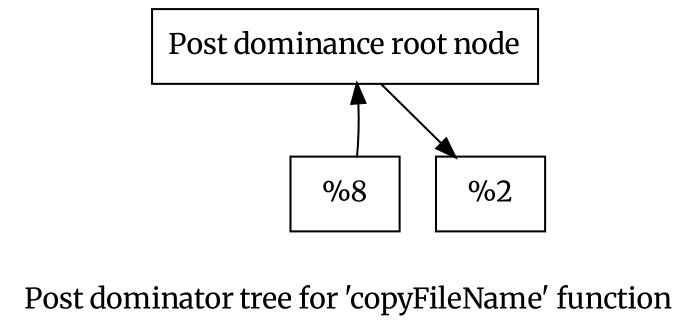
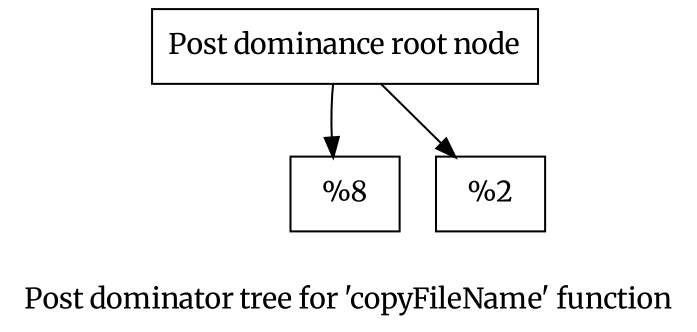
(359, 131) -> (332, 110)
